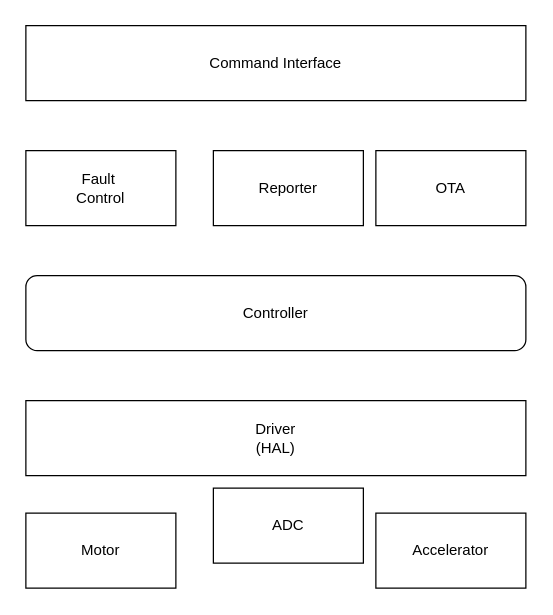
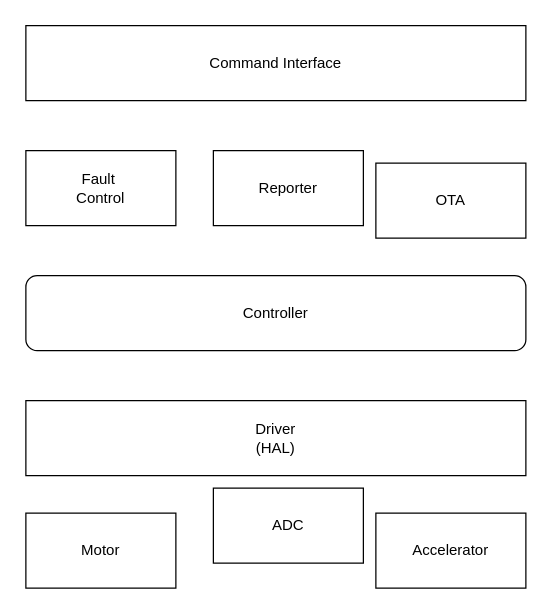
(451, 188) -> (451, 201)
